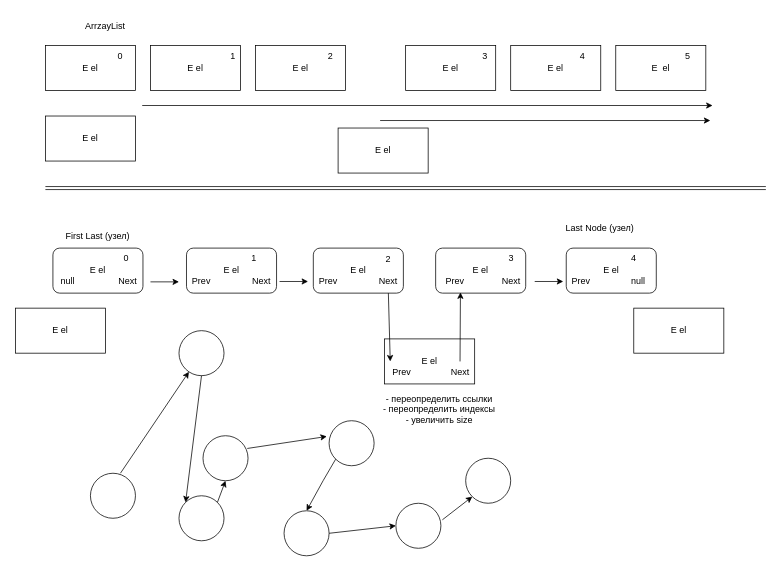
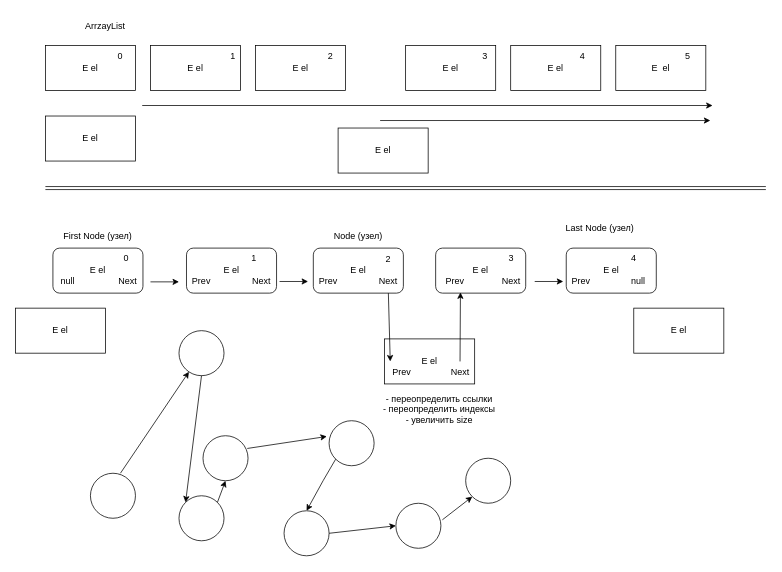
(98, 237) -> (98, 237)
none -> (358, 237)
